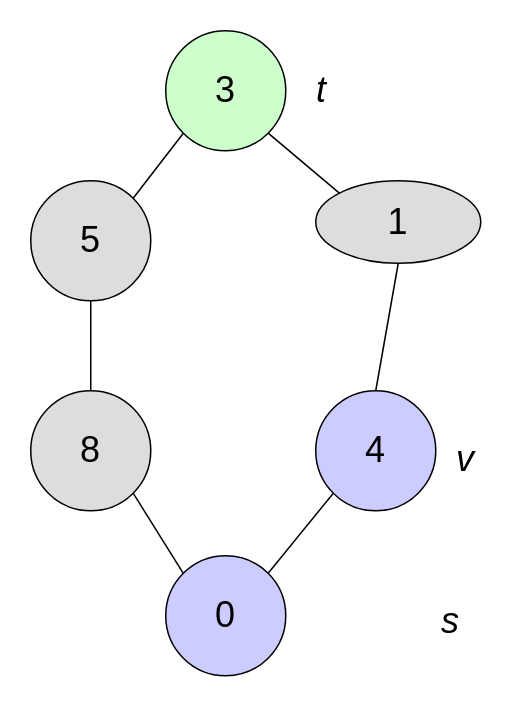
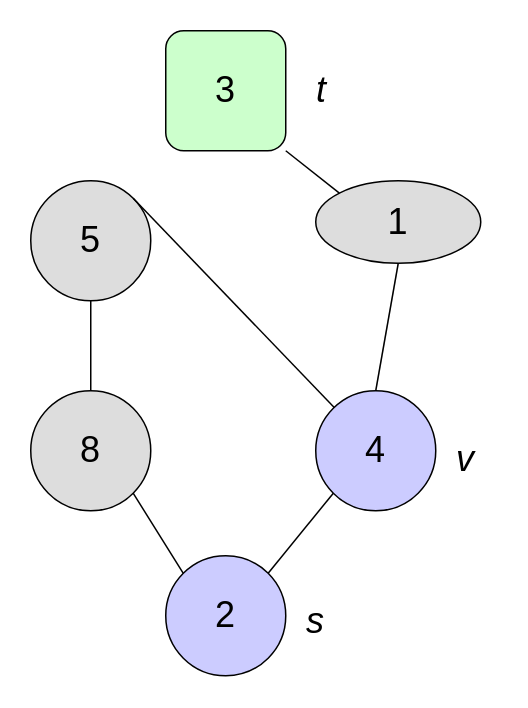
(226, 91) -> (226, 91)
(158, 166) -> (234, 303)
(226, 616) -> (226, 616)
(451, 622) -> (316, 622)
